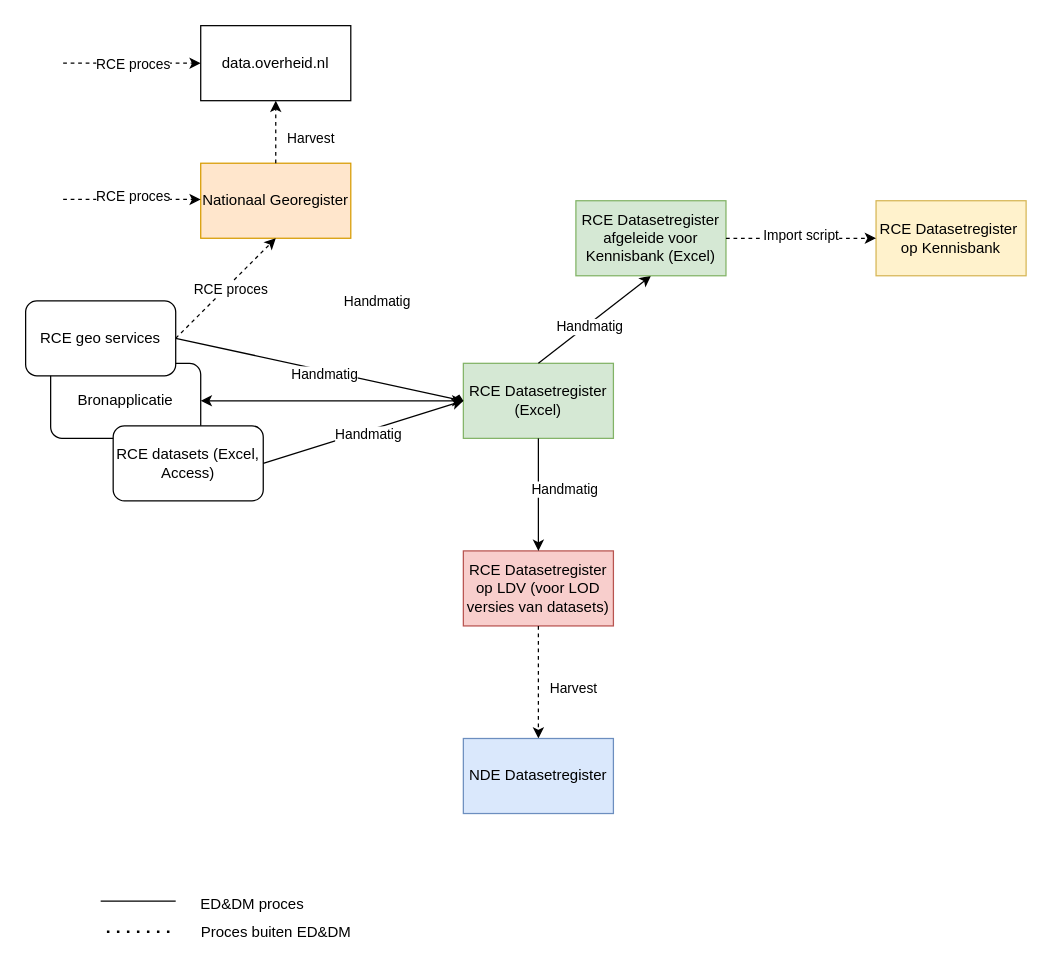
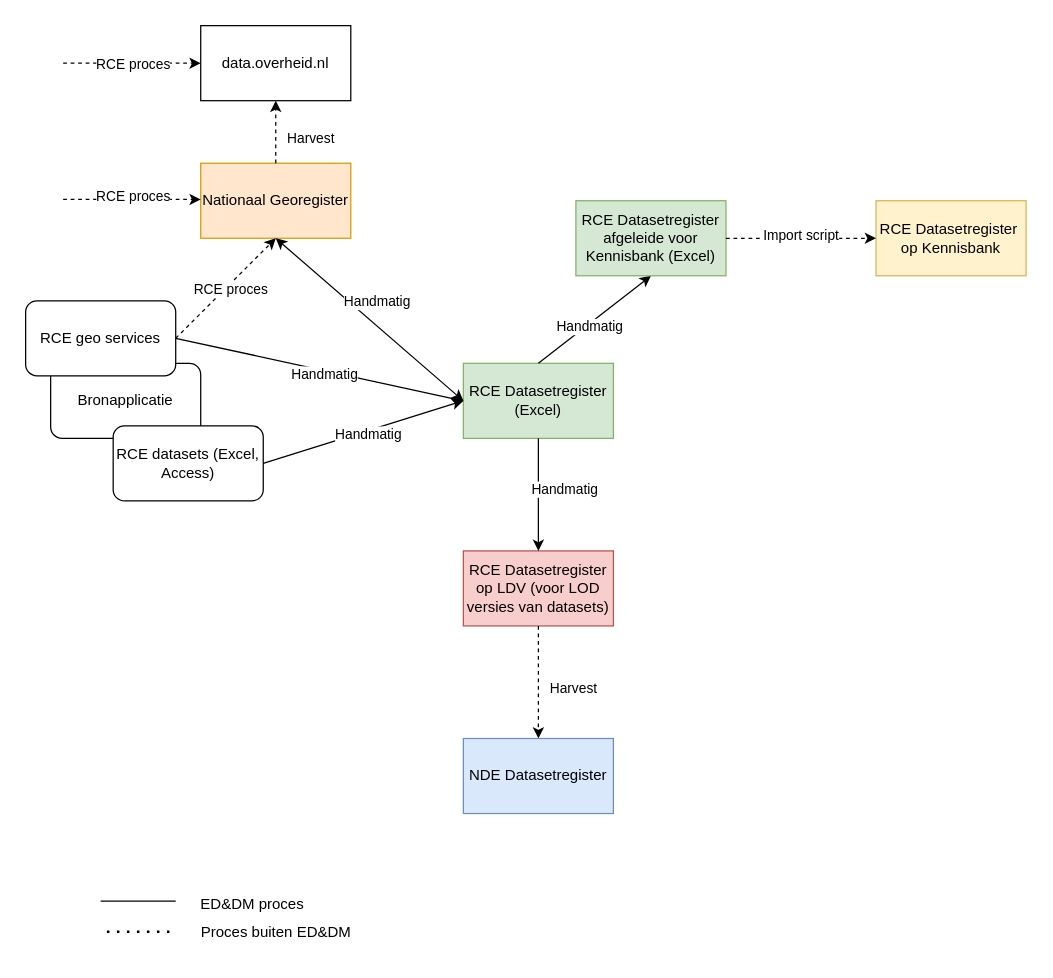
(331, 401) -> (406, 351)
